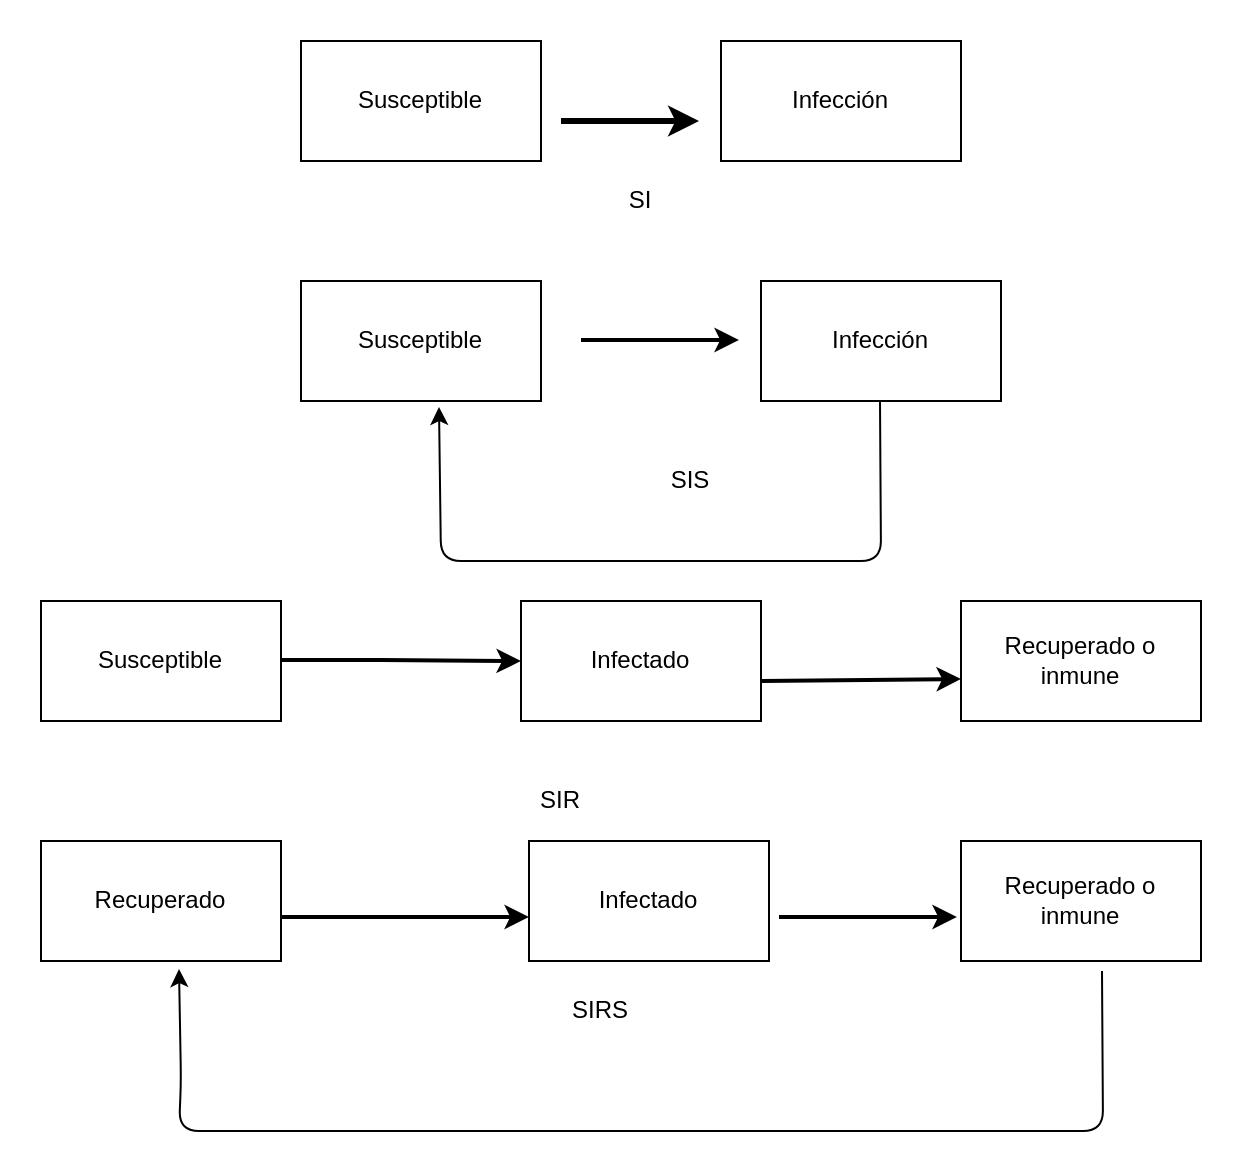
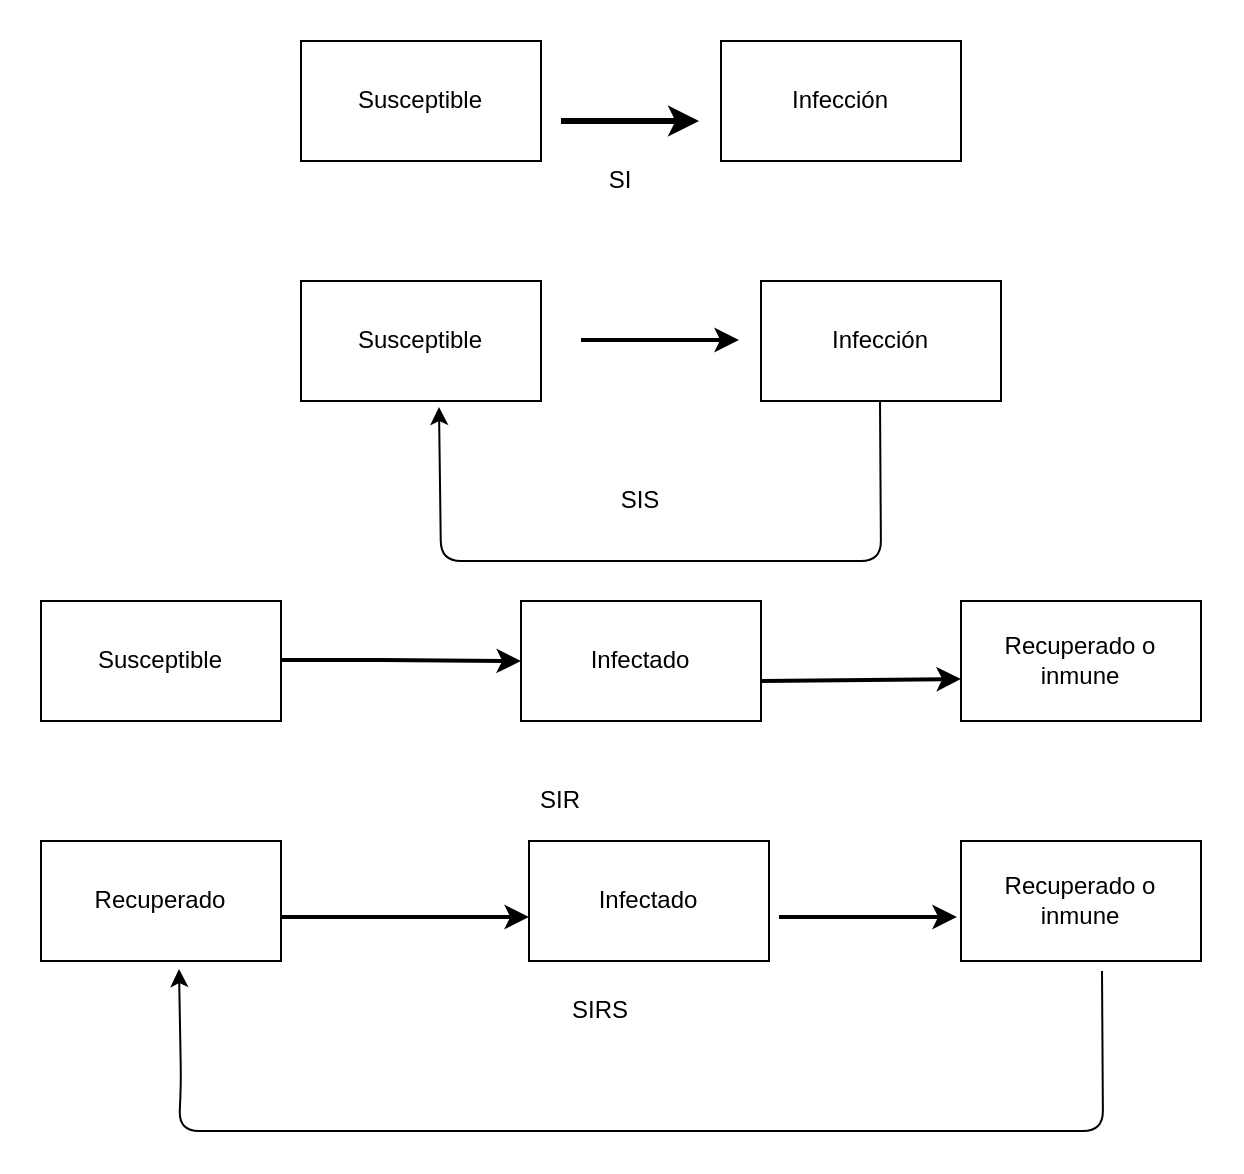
(641, 201) -> (621, 181)
(691, 481) -> (641, 501)
